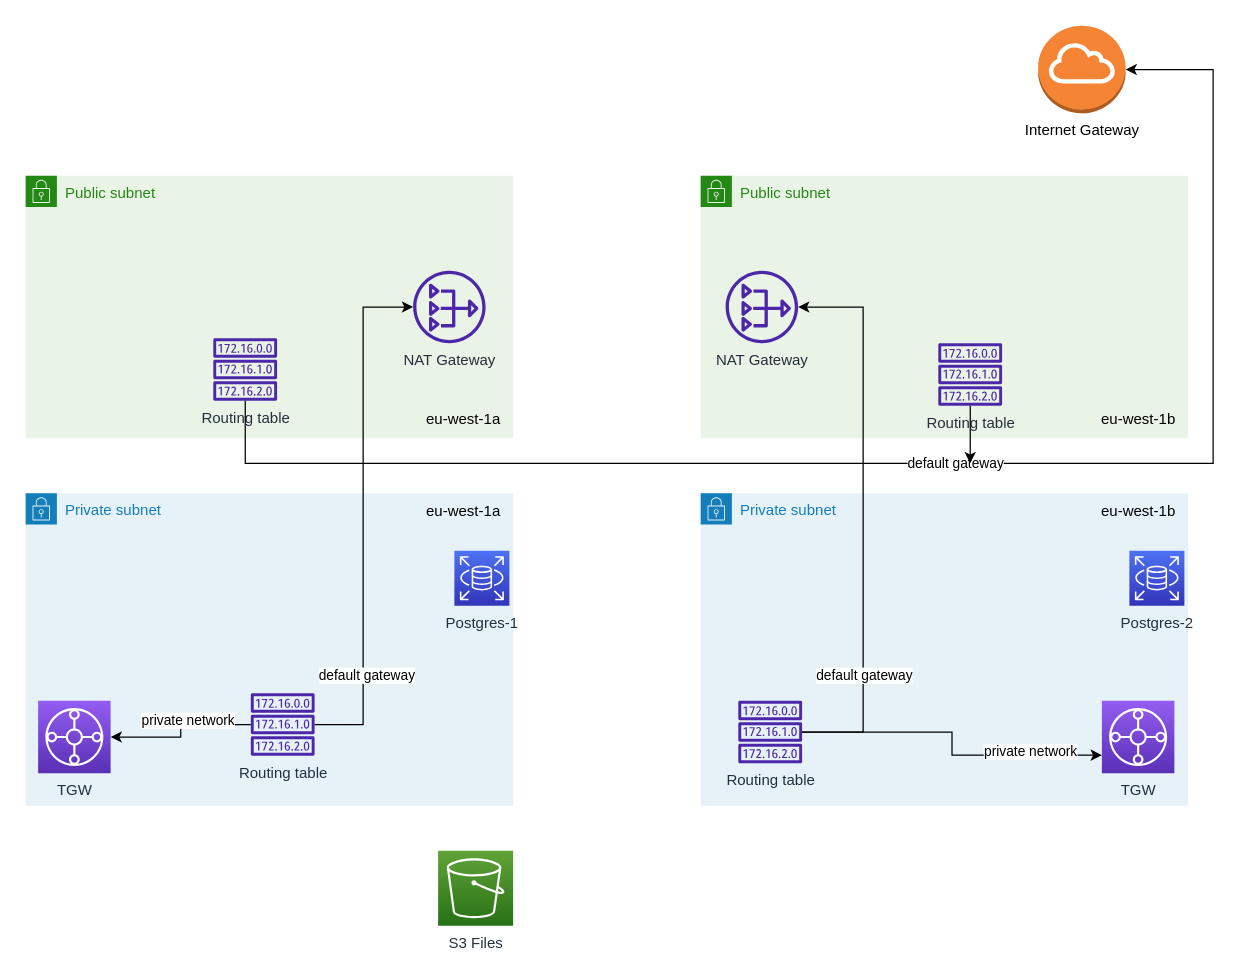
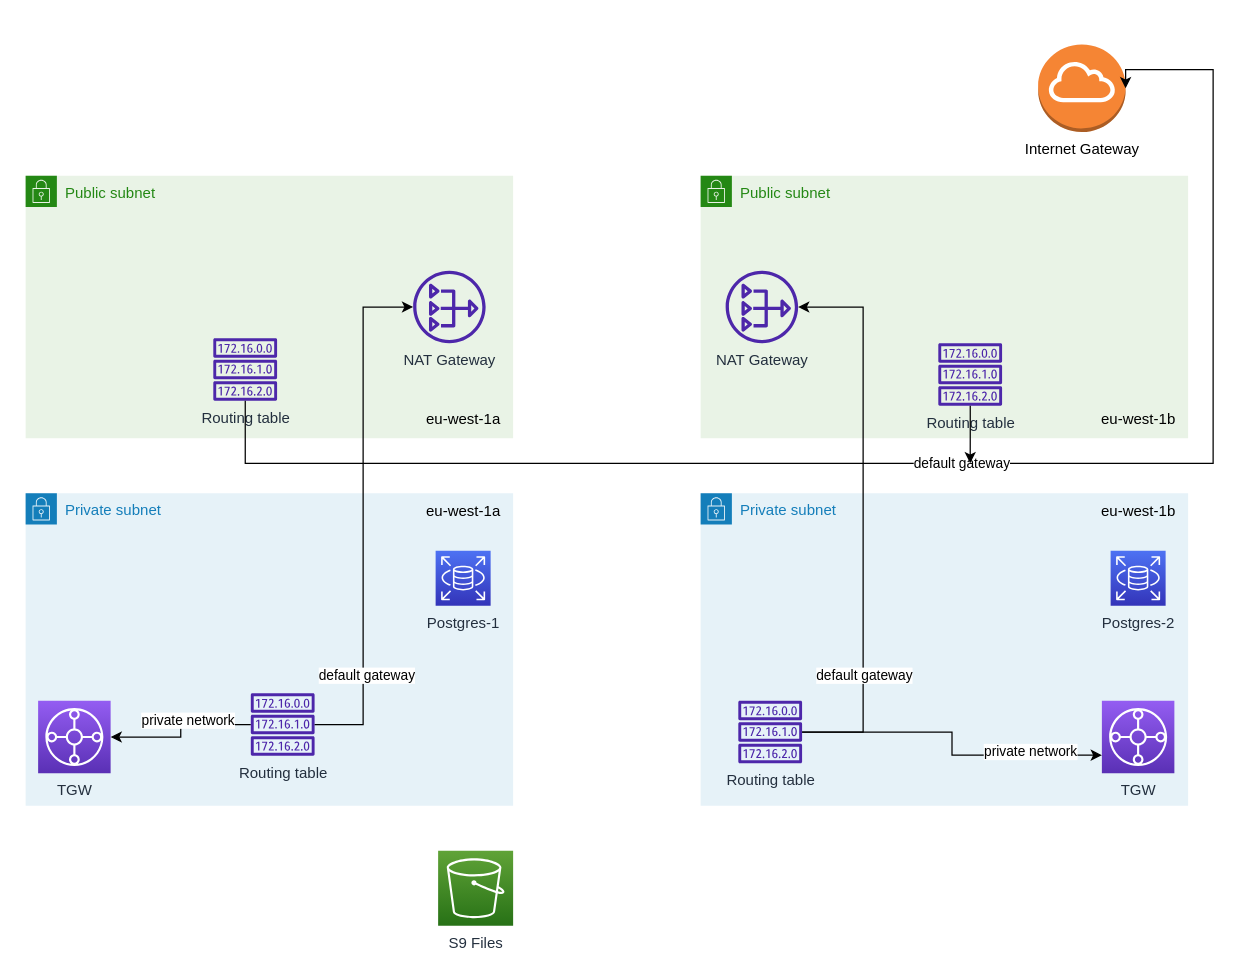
(1082, 69) -> (1082, 88)
(482, 578) -> (463, 578)
(1157, 578) -> (1138, 578)
(476, 943) -> (476, 943)
